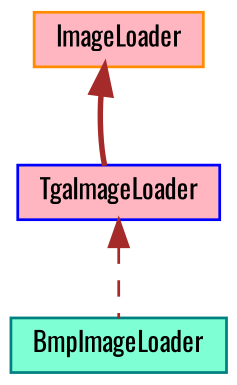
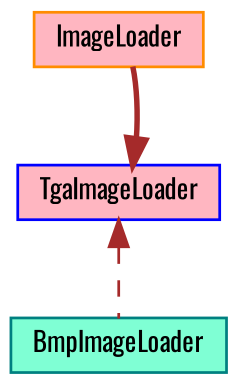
(101, 130) -> (137, 103)
